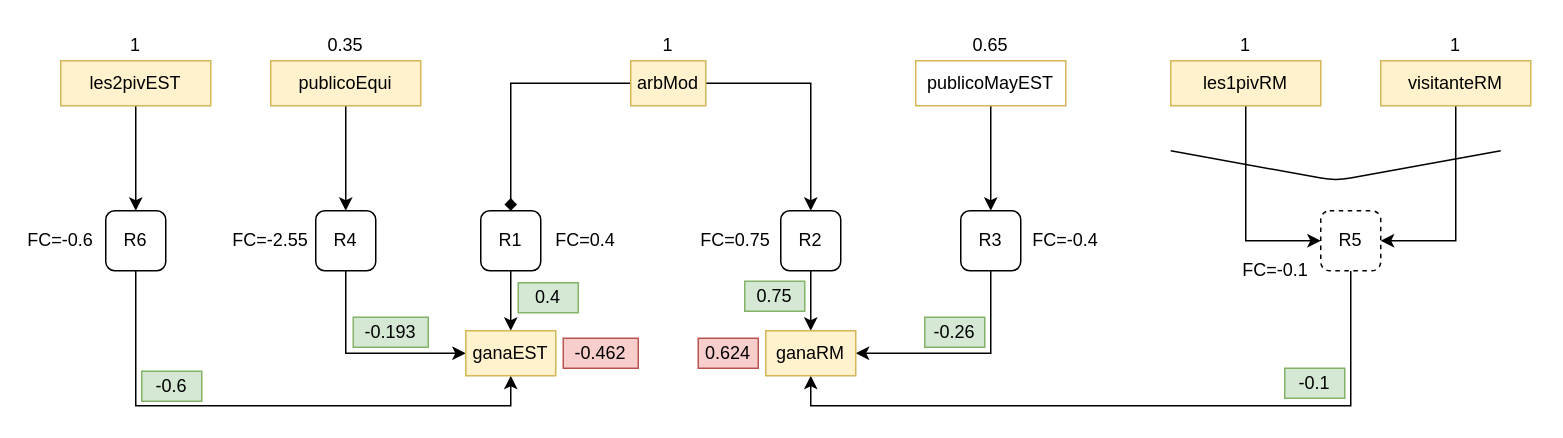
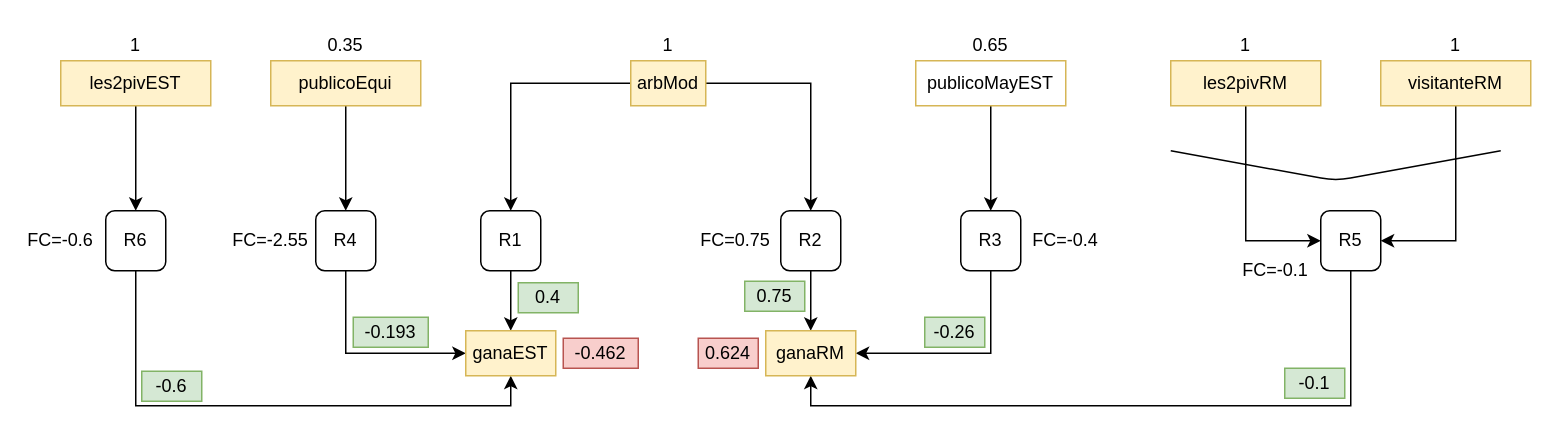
(1246, 83) -> (1246, 83)
(511, 198) -> (511, 199)
(586, 241) -> none
(1351, 241) -> (1351, 241)
